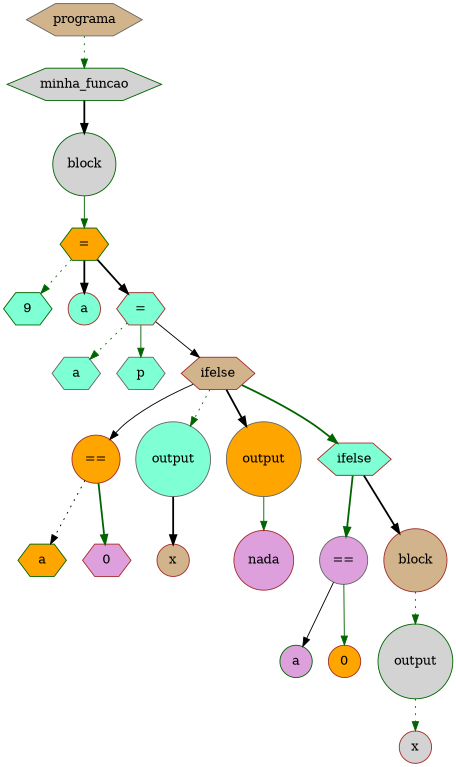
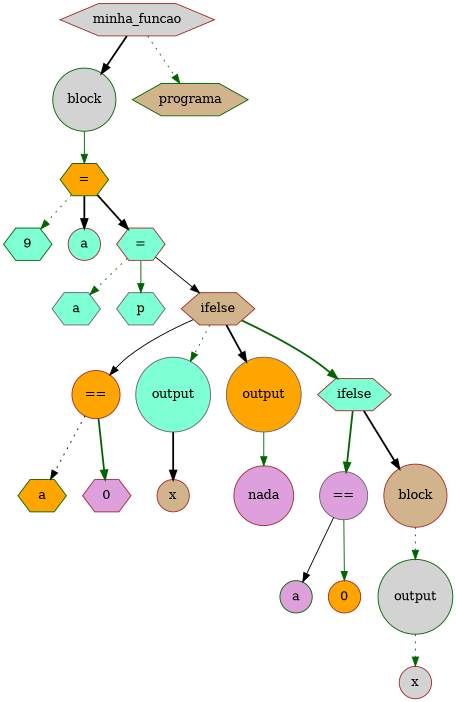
(84, 20) -> (190, 100)
(84, 48) -> (161, 56)
(84, 84) -> (137, 20)
